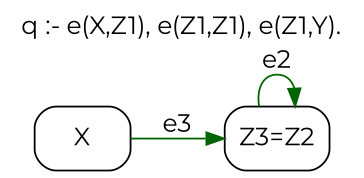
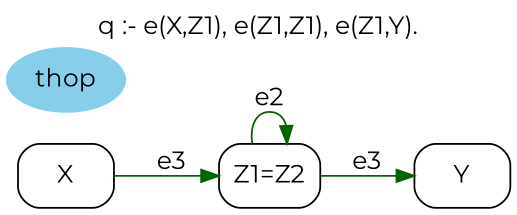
none -> (66, 80)
(277, 139) -> (270, 176)
none -> (462, 176)
